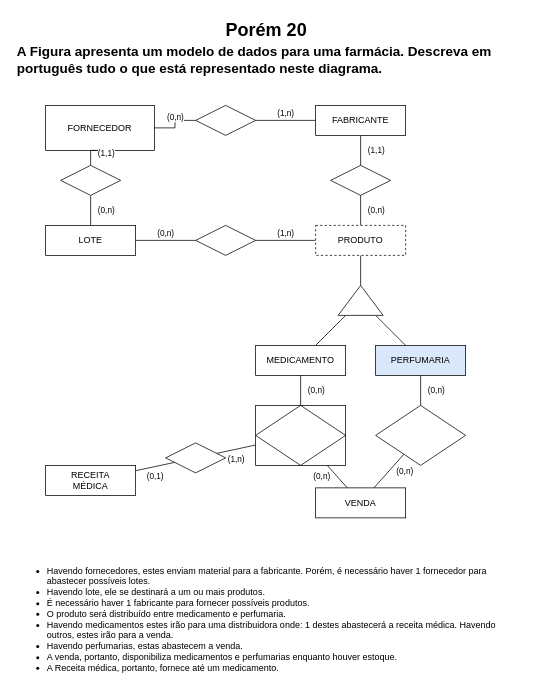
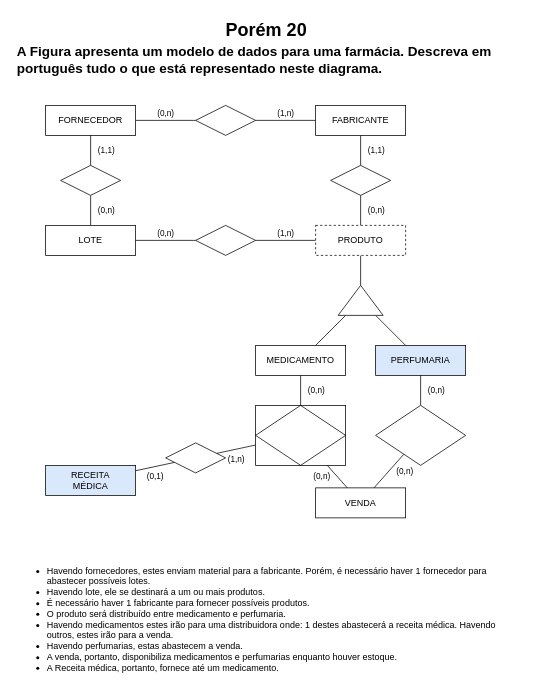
(100, 128) -> (90, 120)
(90, 480) -> (90, 480)
